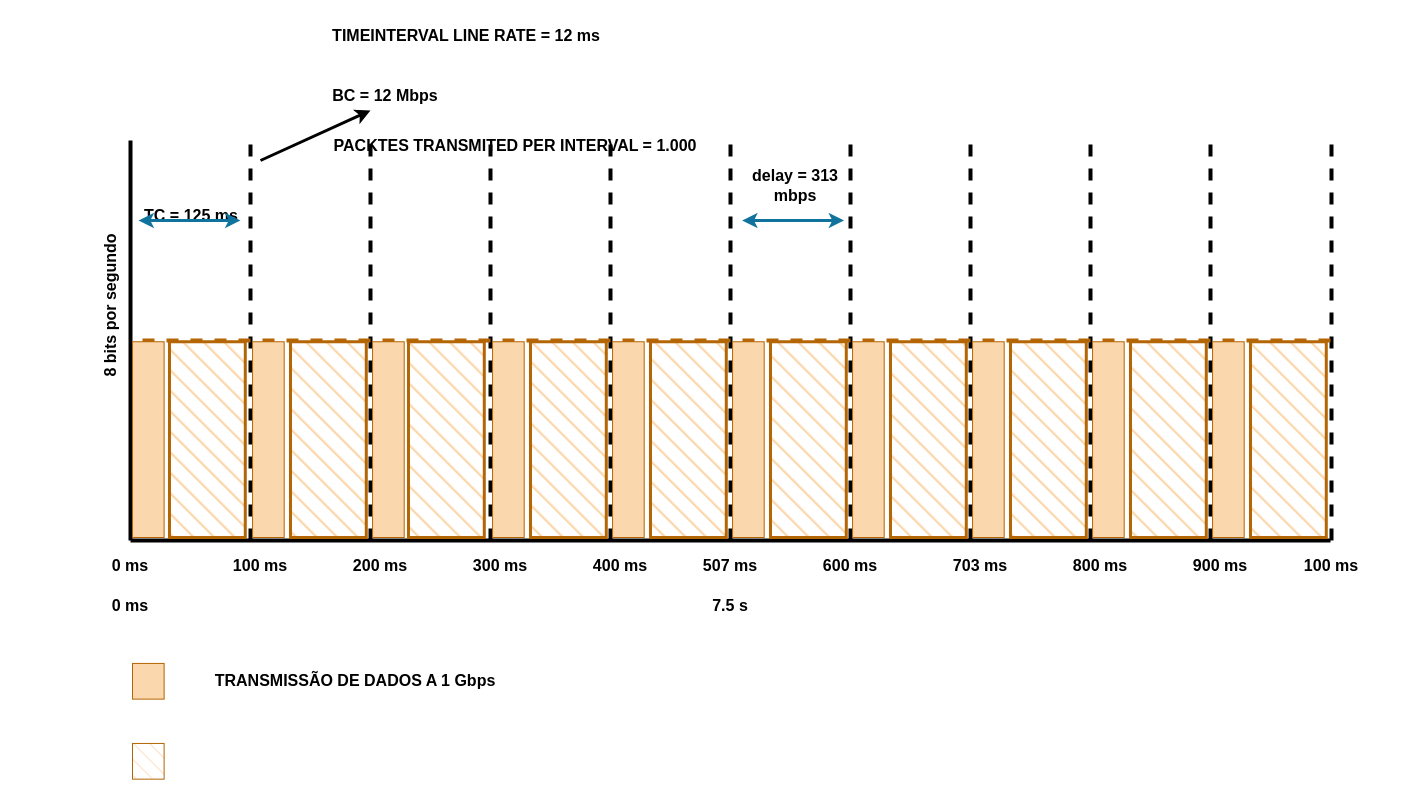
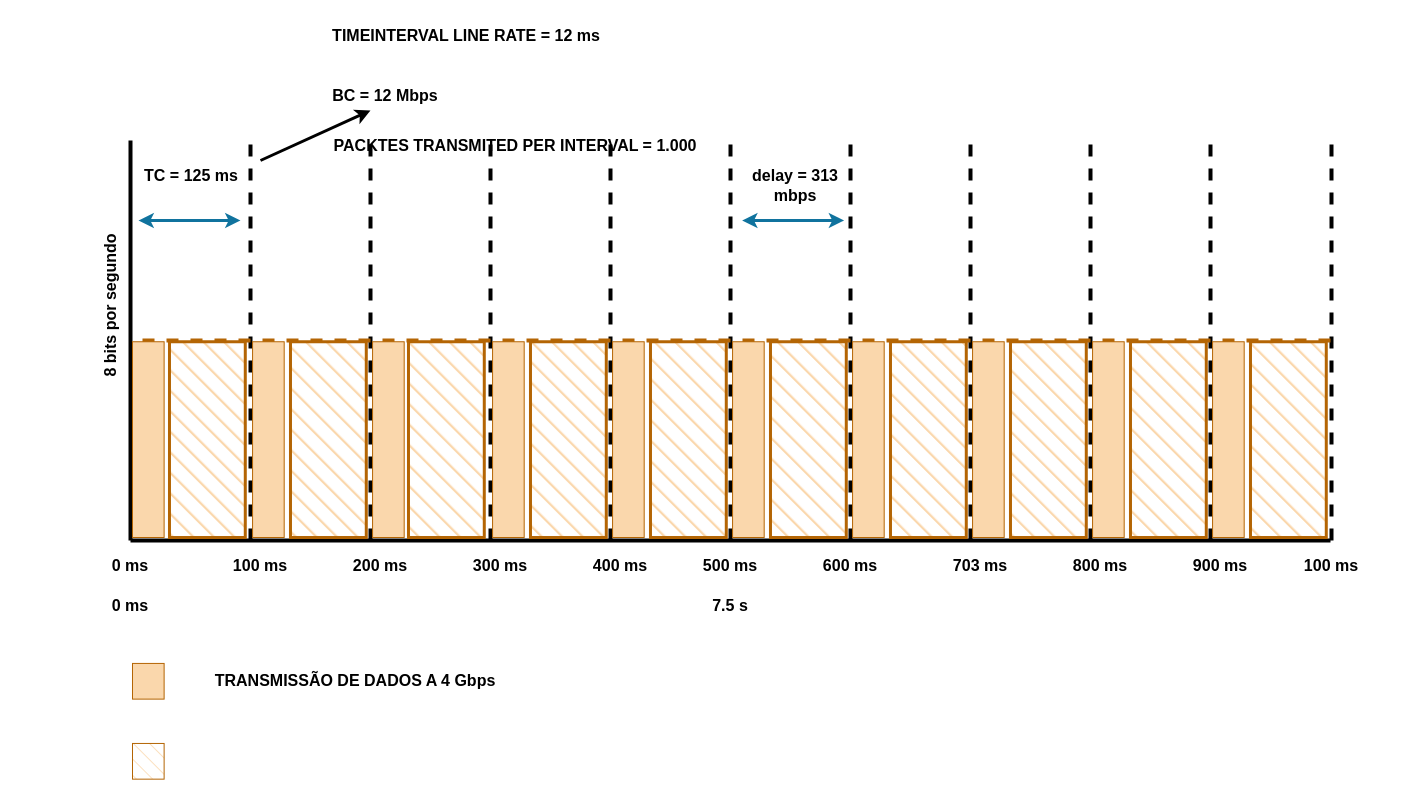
(192, 216) -> (192, 176)
(731, 566) -> (731, 566)
(356, 681) -> (356, 681)
